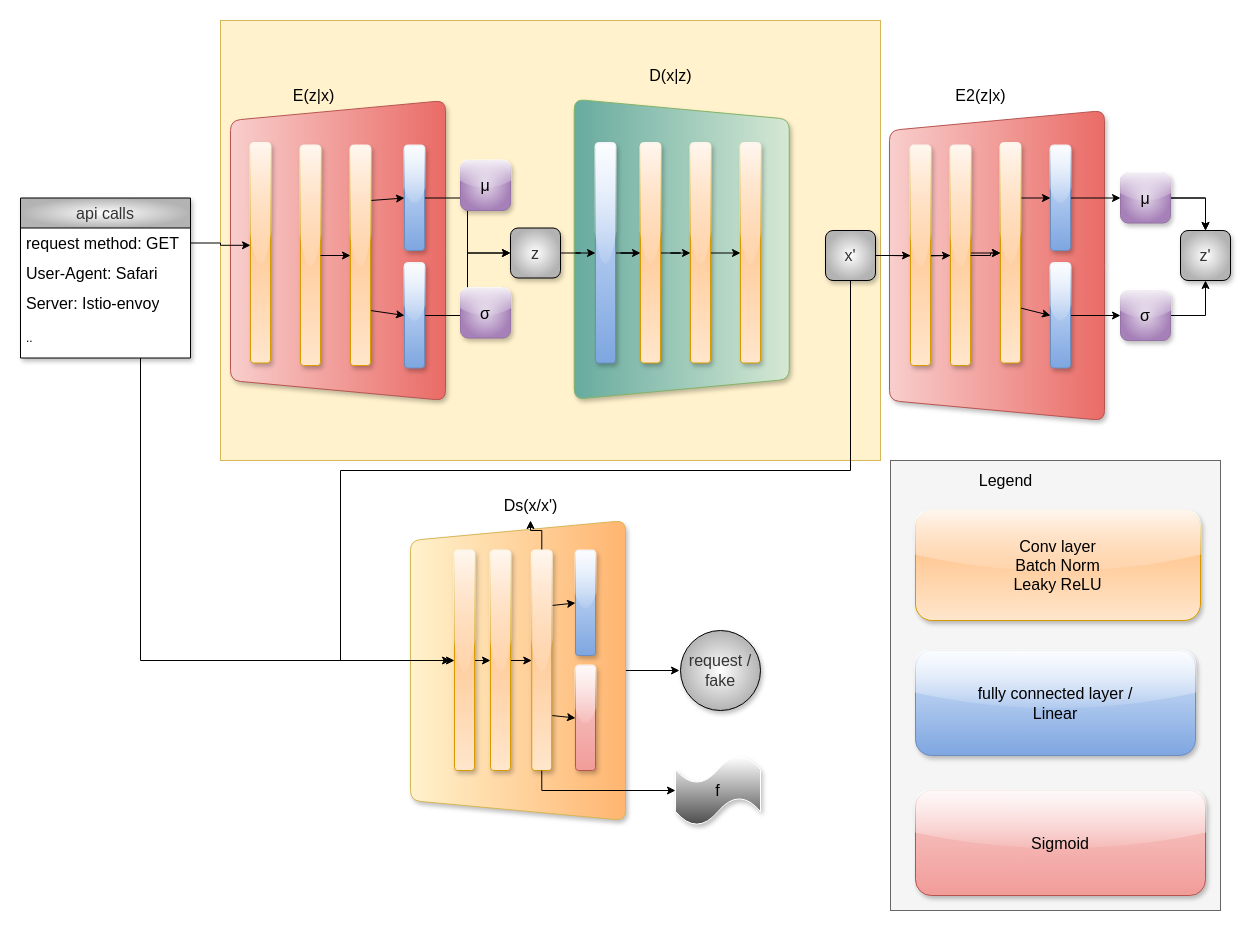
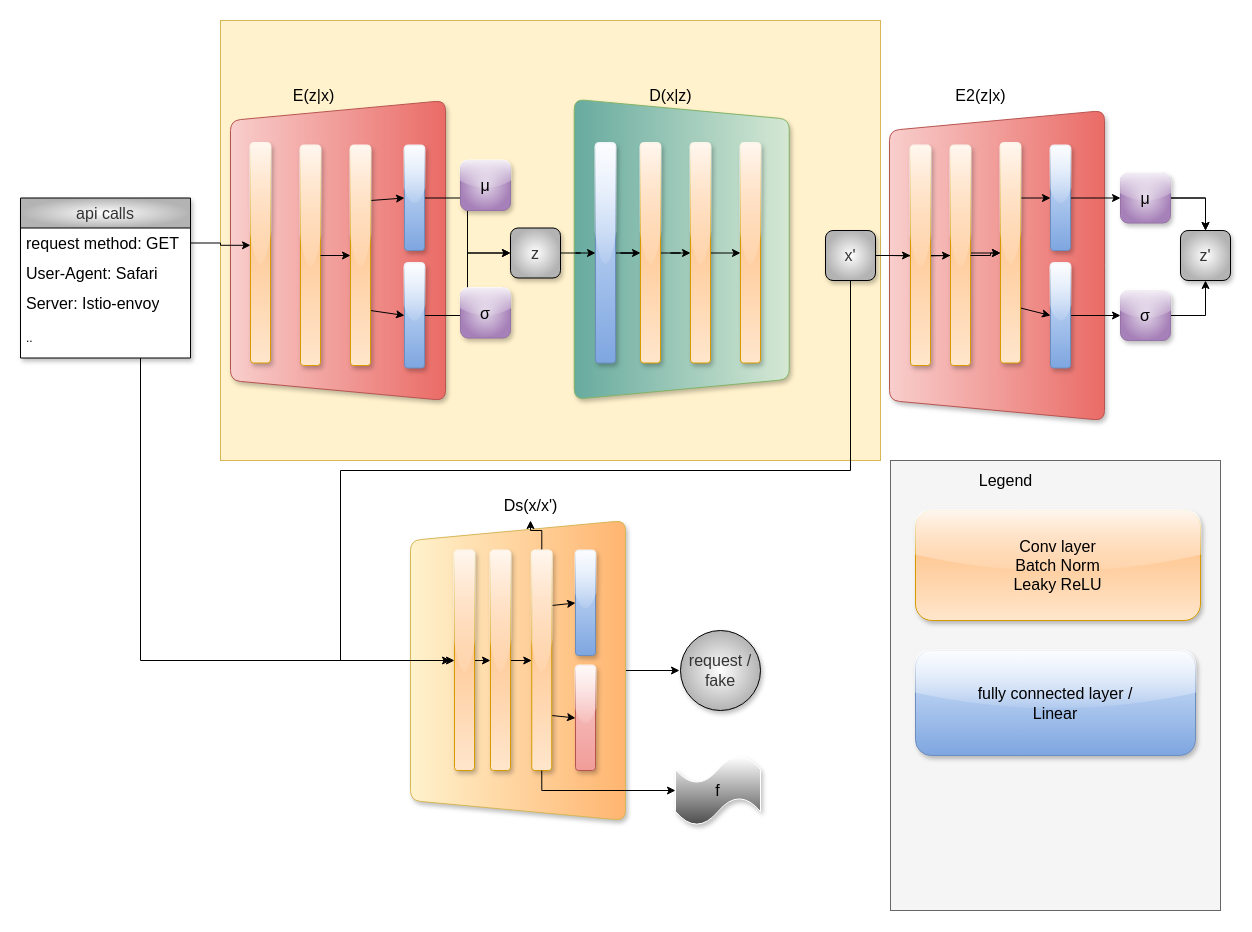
(671, 76) -> (671, 96)
(1061, 843) -> none
